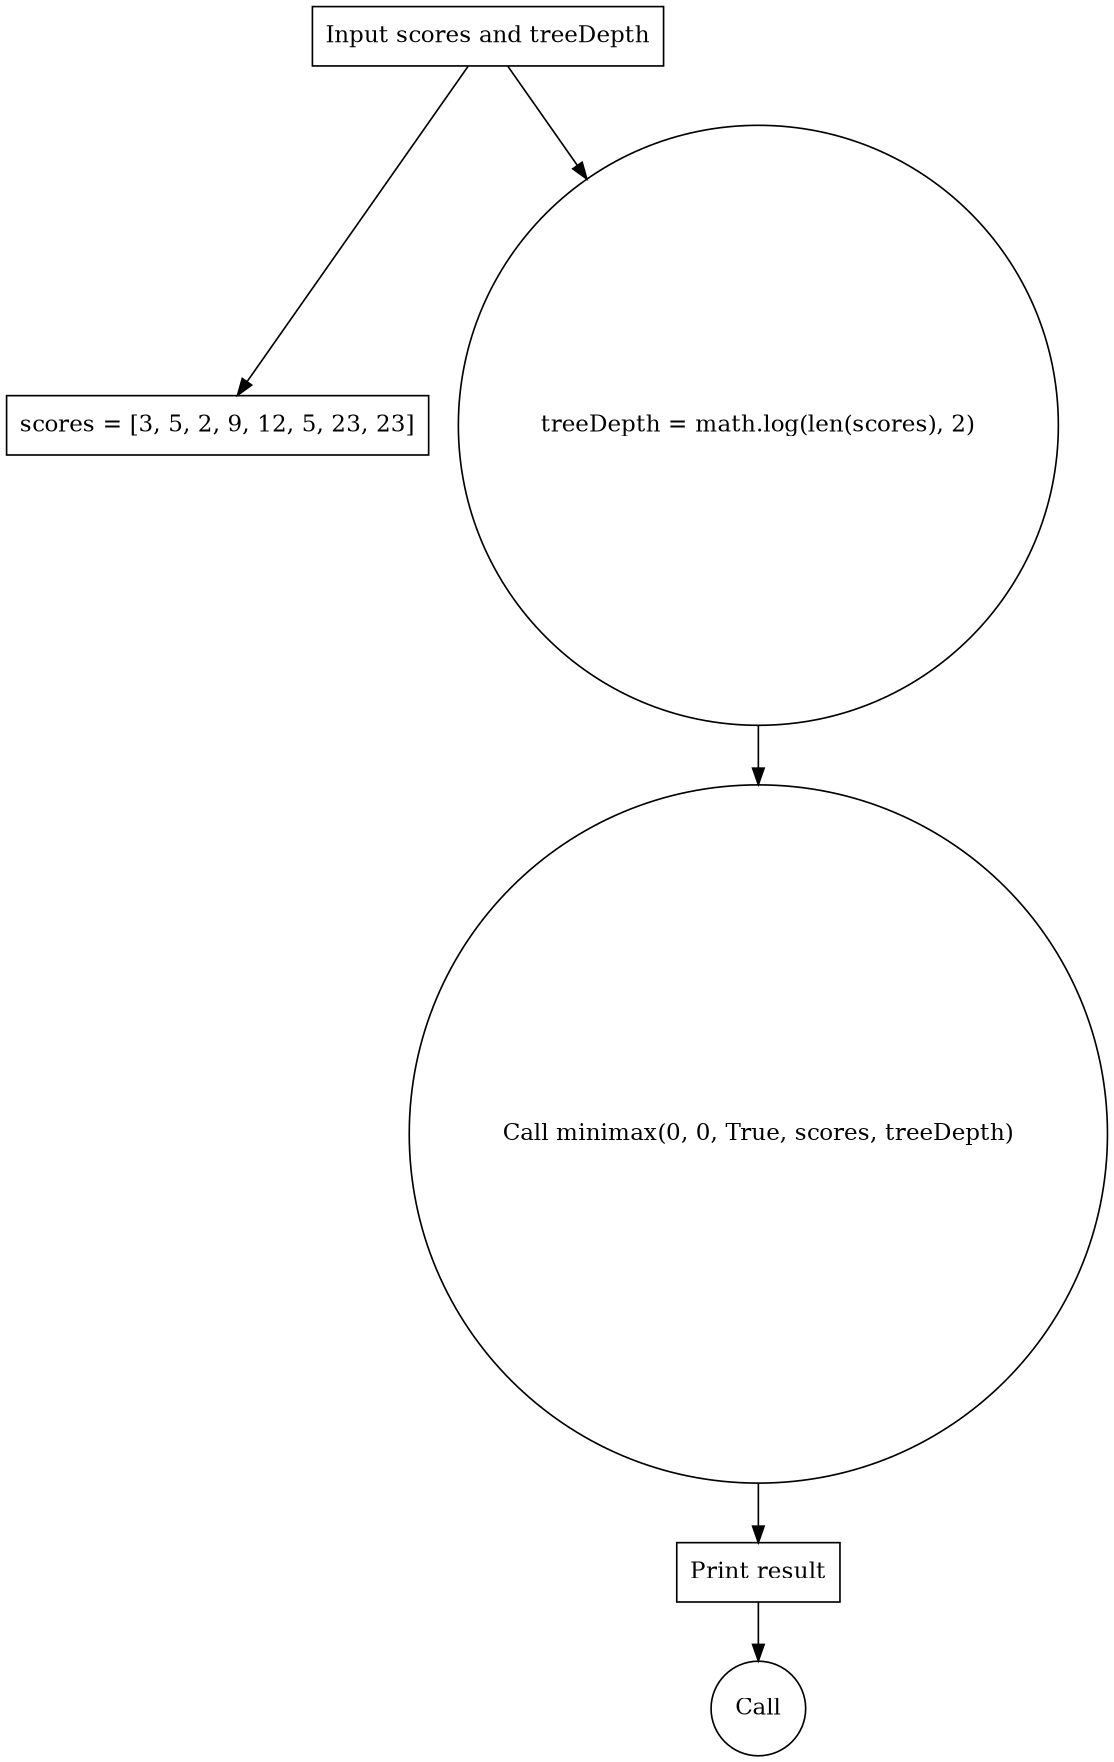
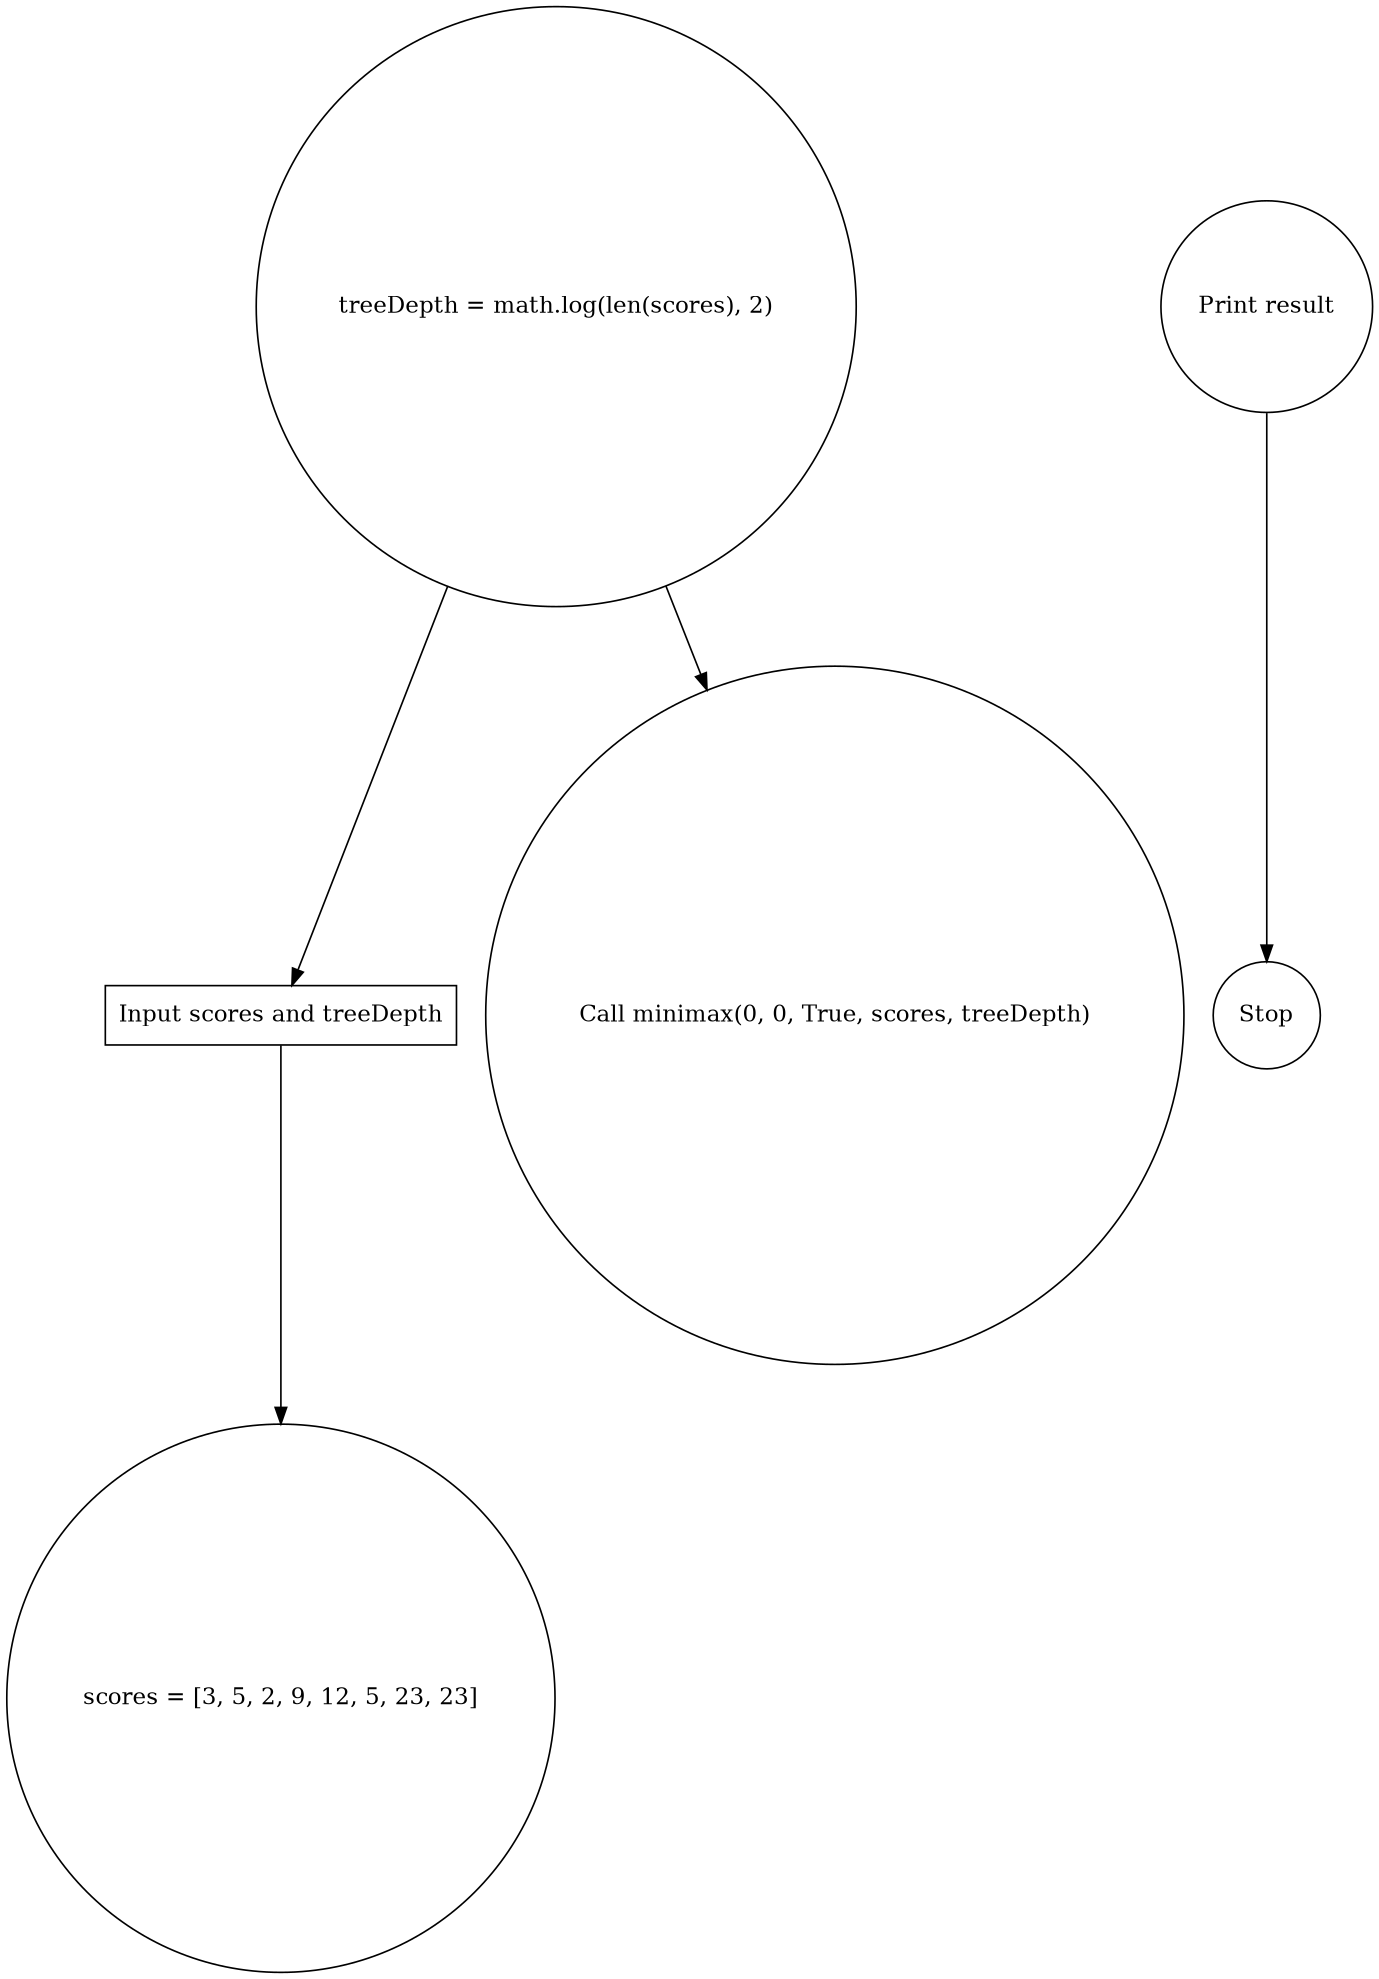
(543, 116) -> (373, 778)
(218, 425) -> (281, 1698)
(758, 1505) -> none
(758, 1572) -> (1267, 307)
(758, 1708) -> (1267, 1015)
